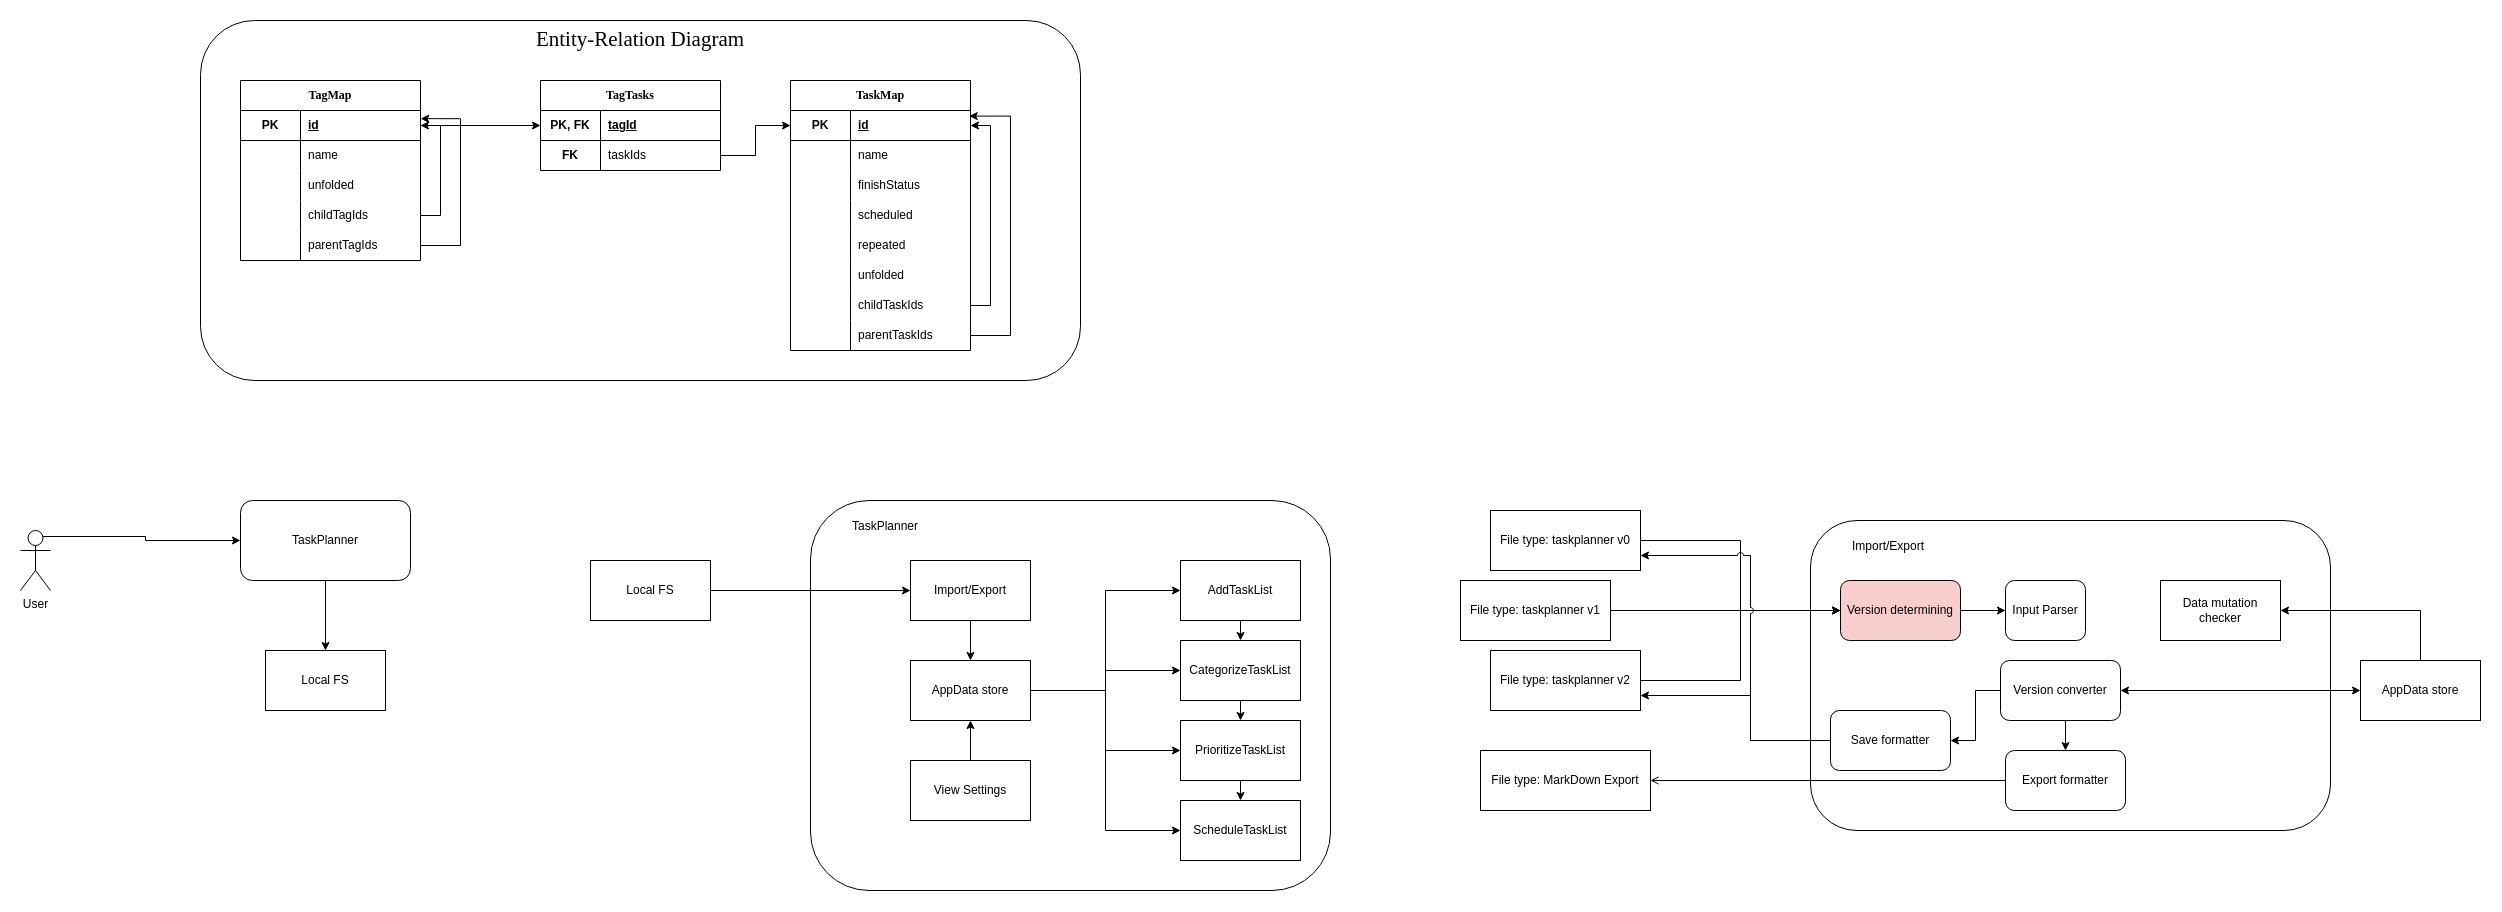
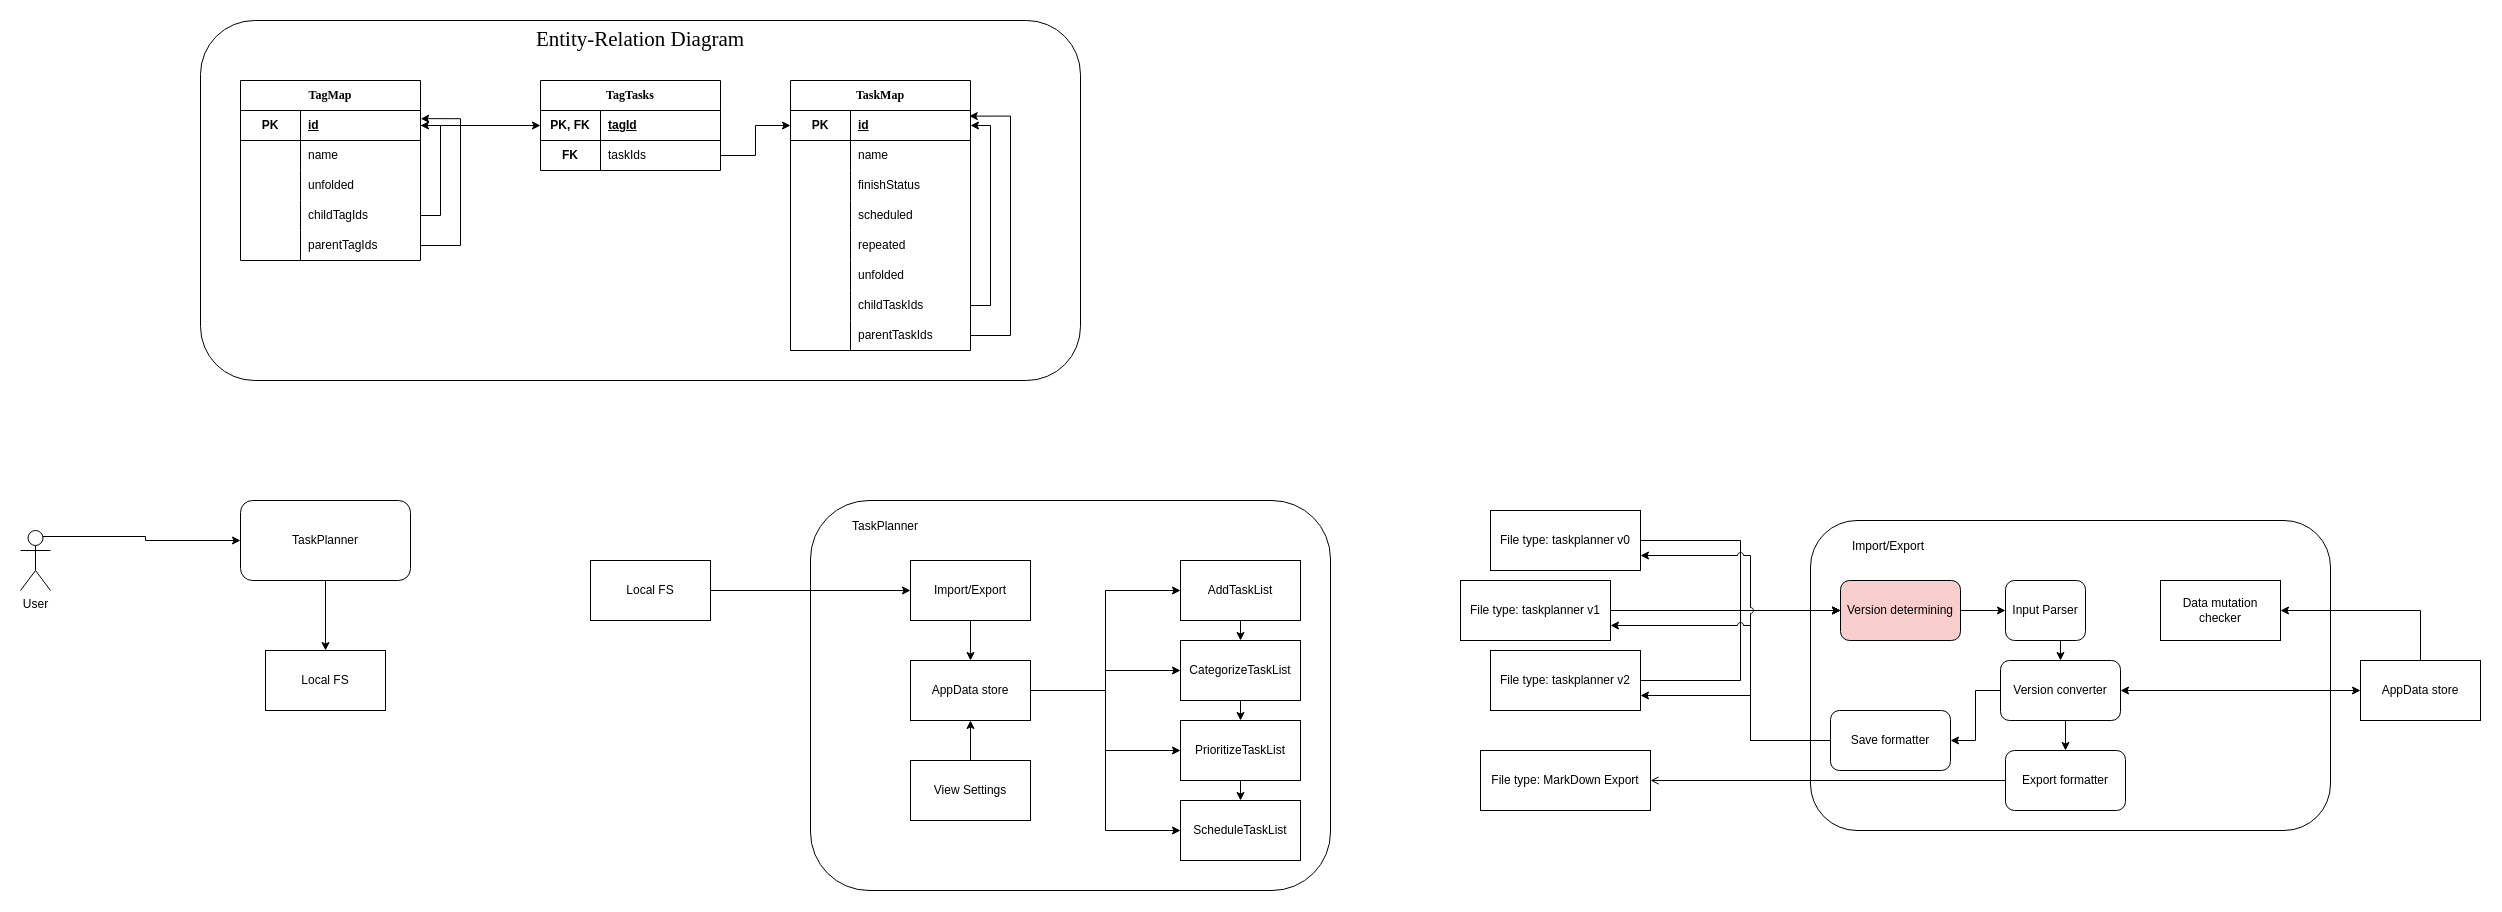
none -> (1685, 626)
none -> (2061, 646)
